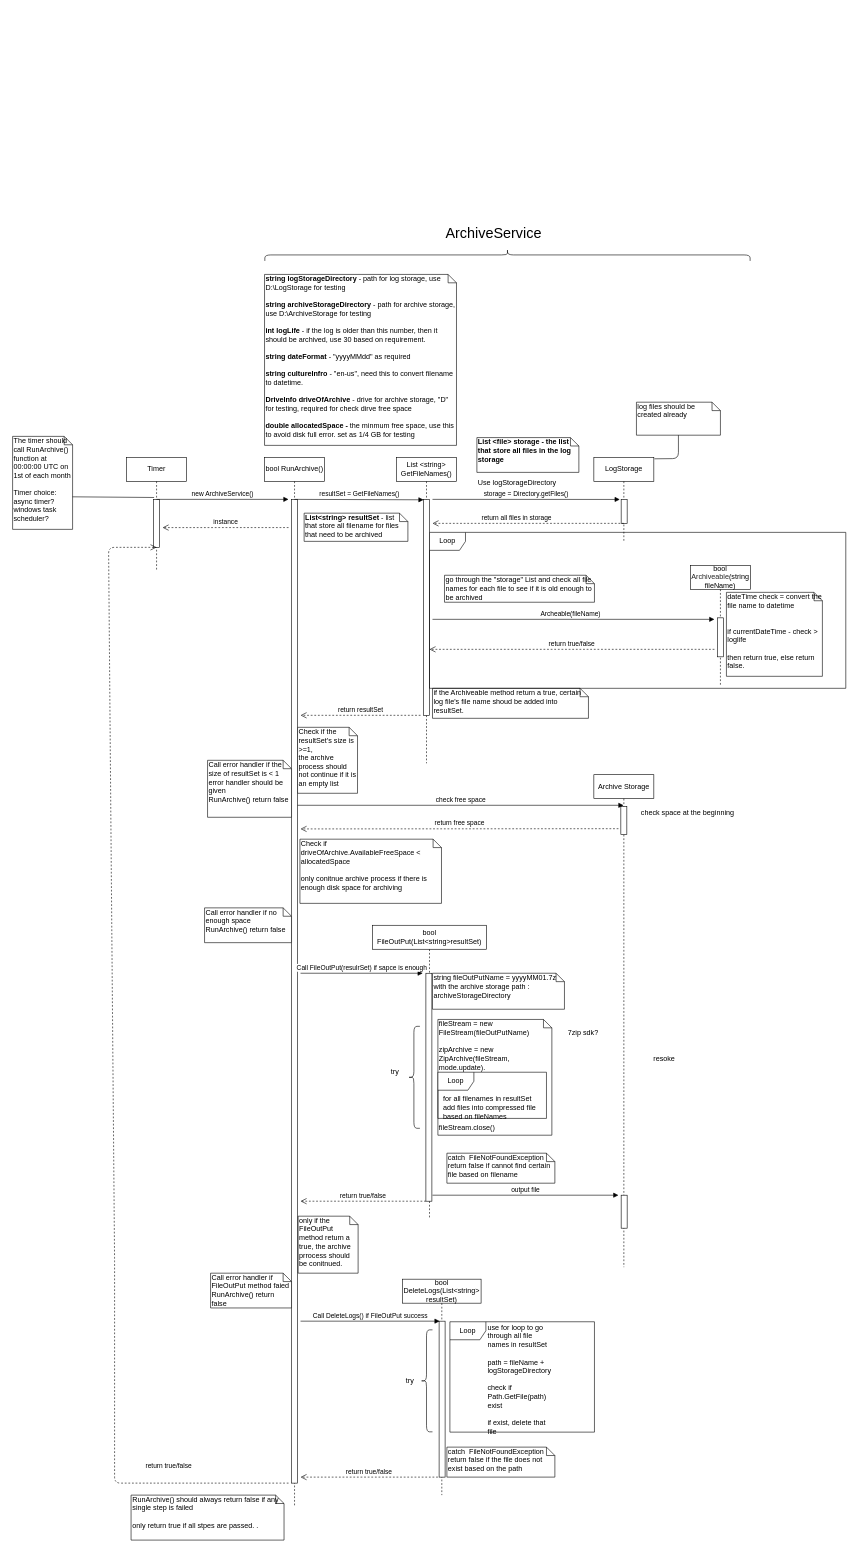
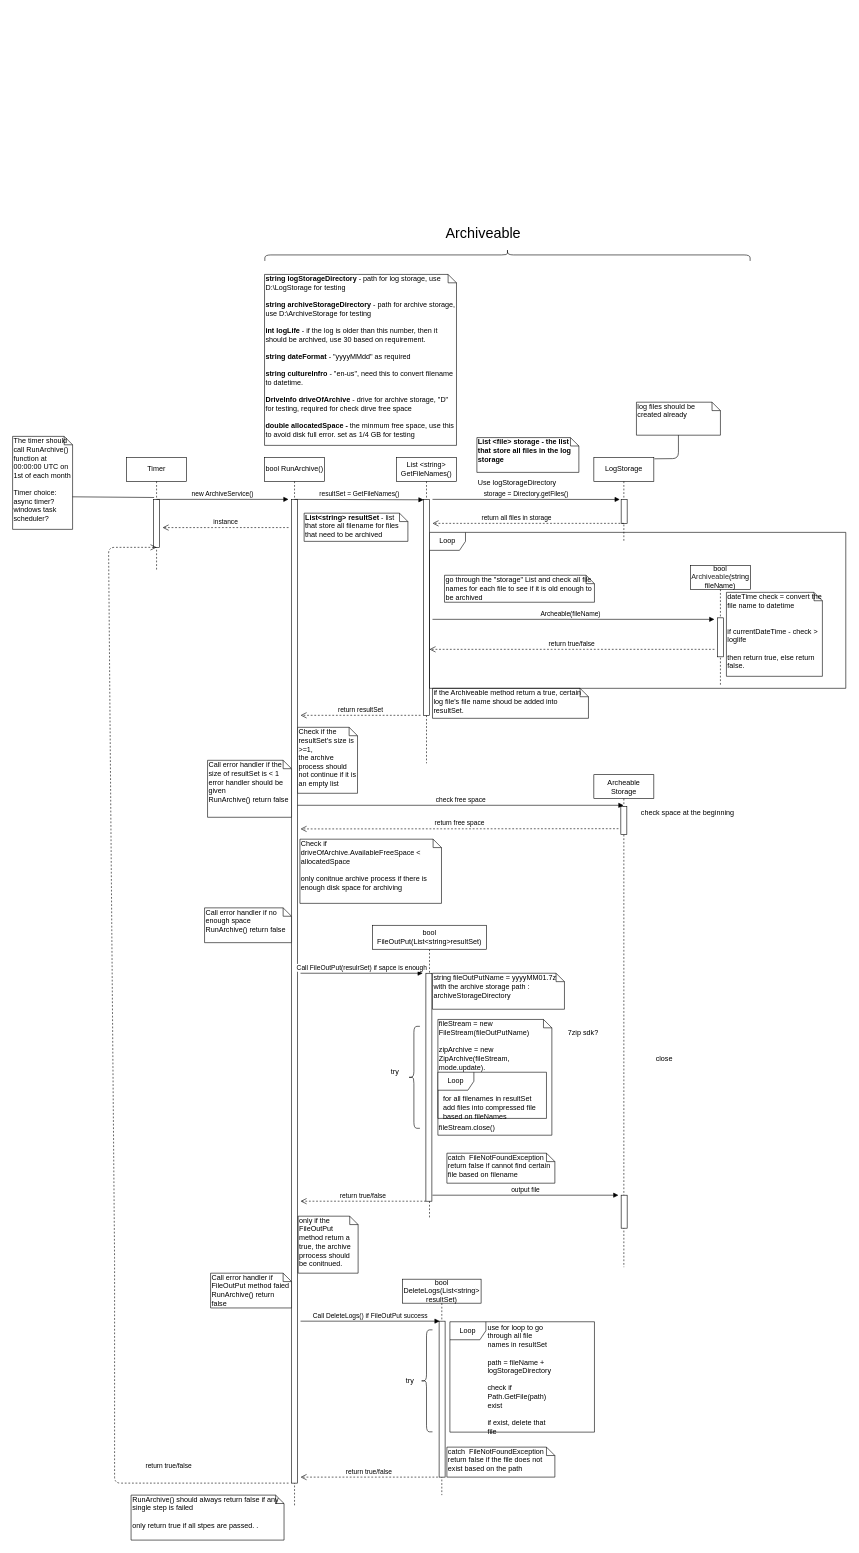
(472, 230) -> (466, 230)
(624, 787) -> (624, 787)
(664, 1059) -> (664, 1059)
